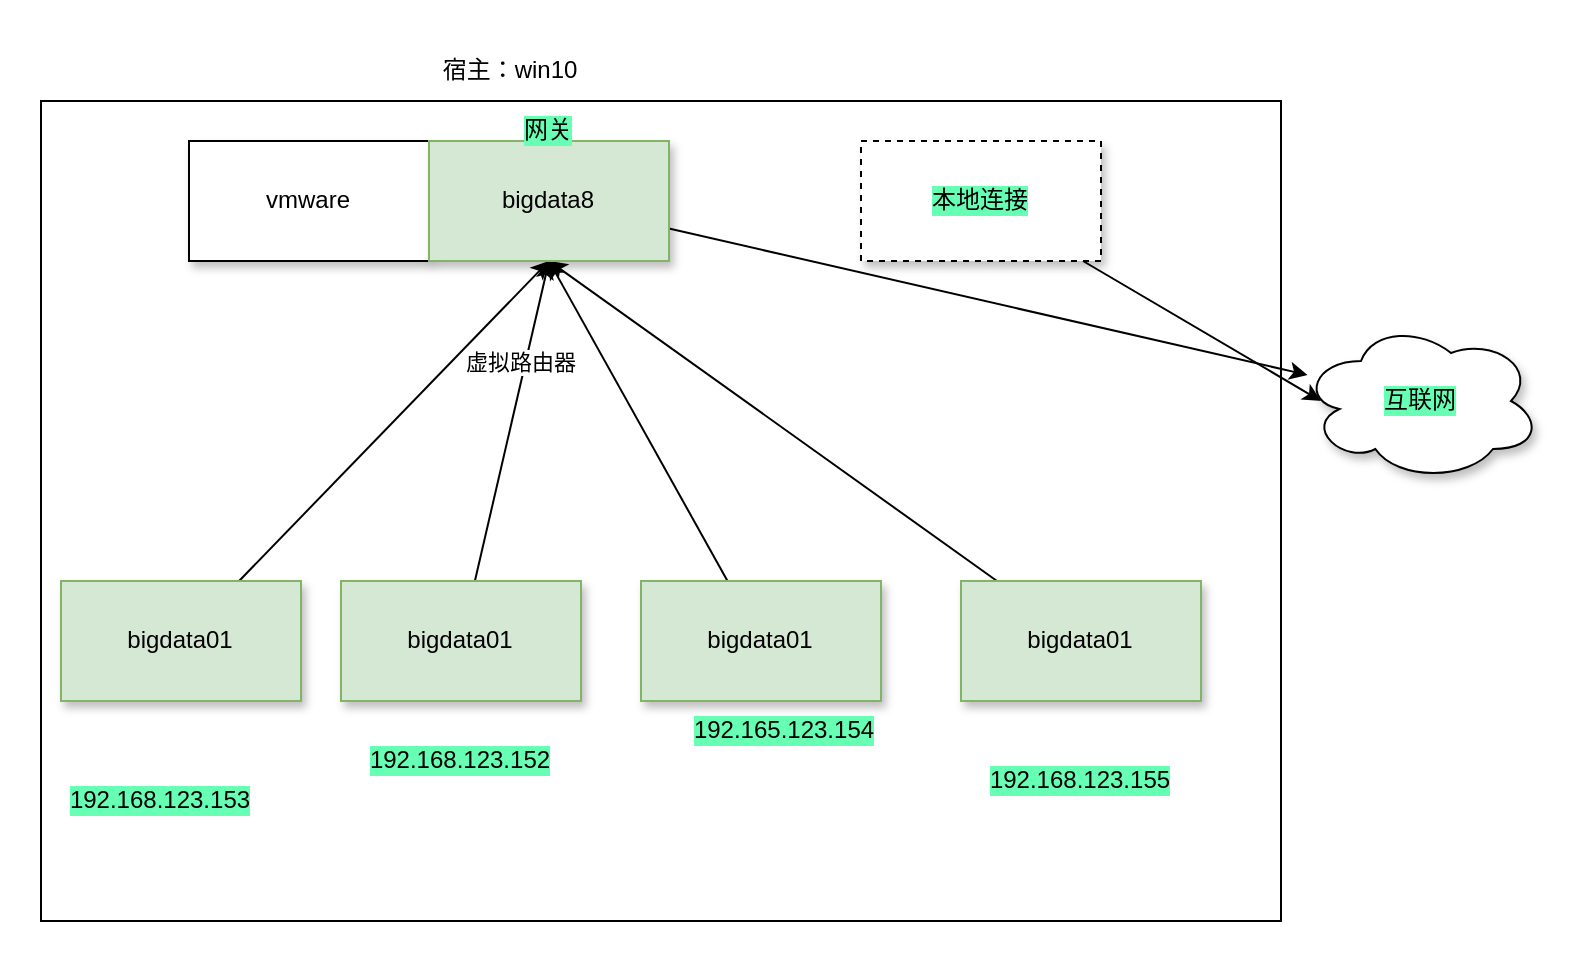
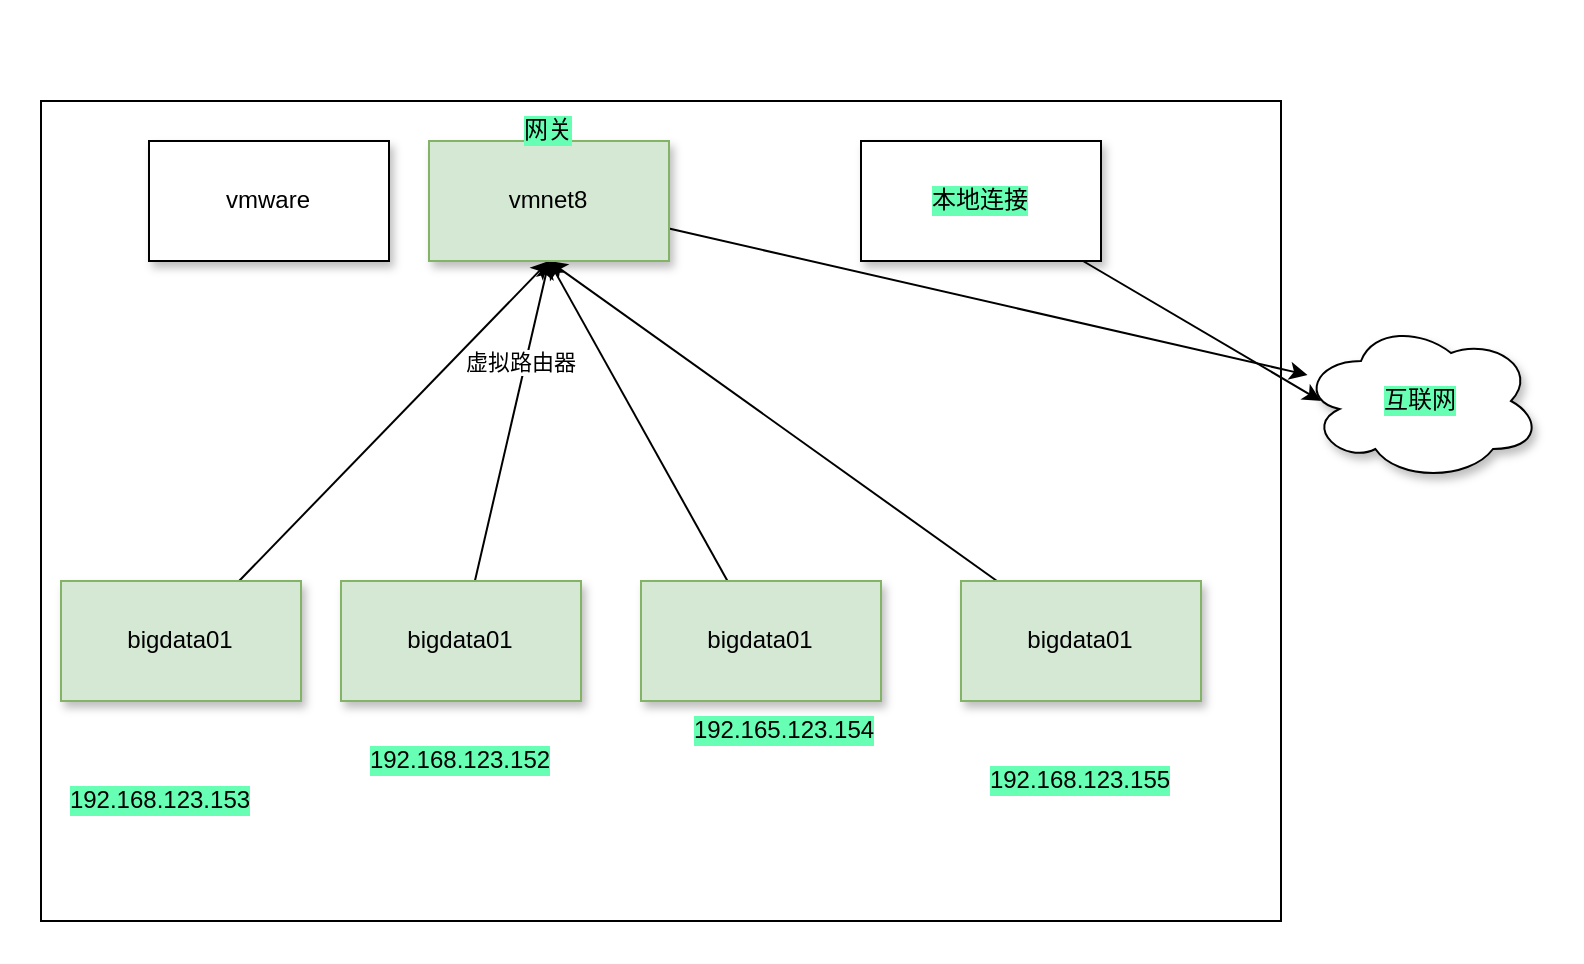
(511, 71) -> none
(309, 201) -> (269, 201)
(549, 201) -> (549, 201)
(981, 201) -> (981, 201)
